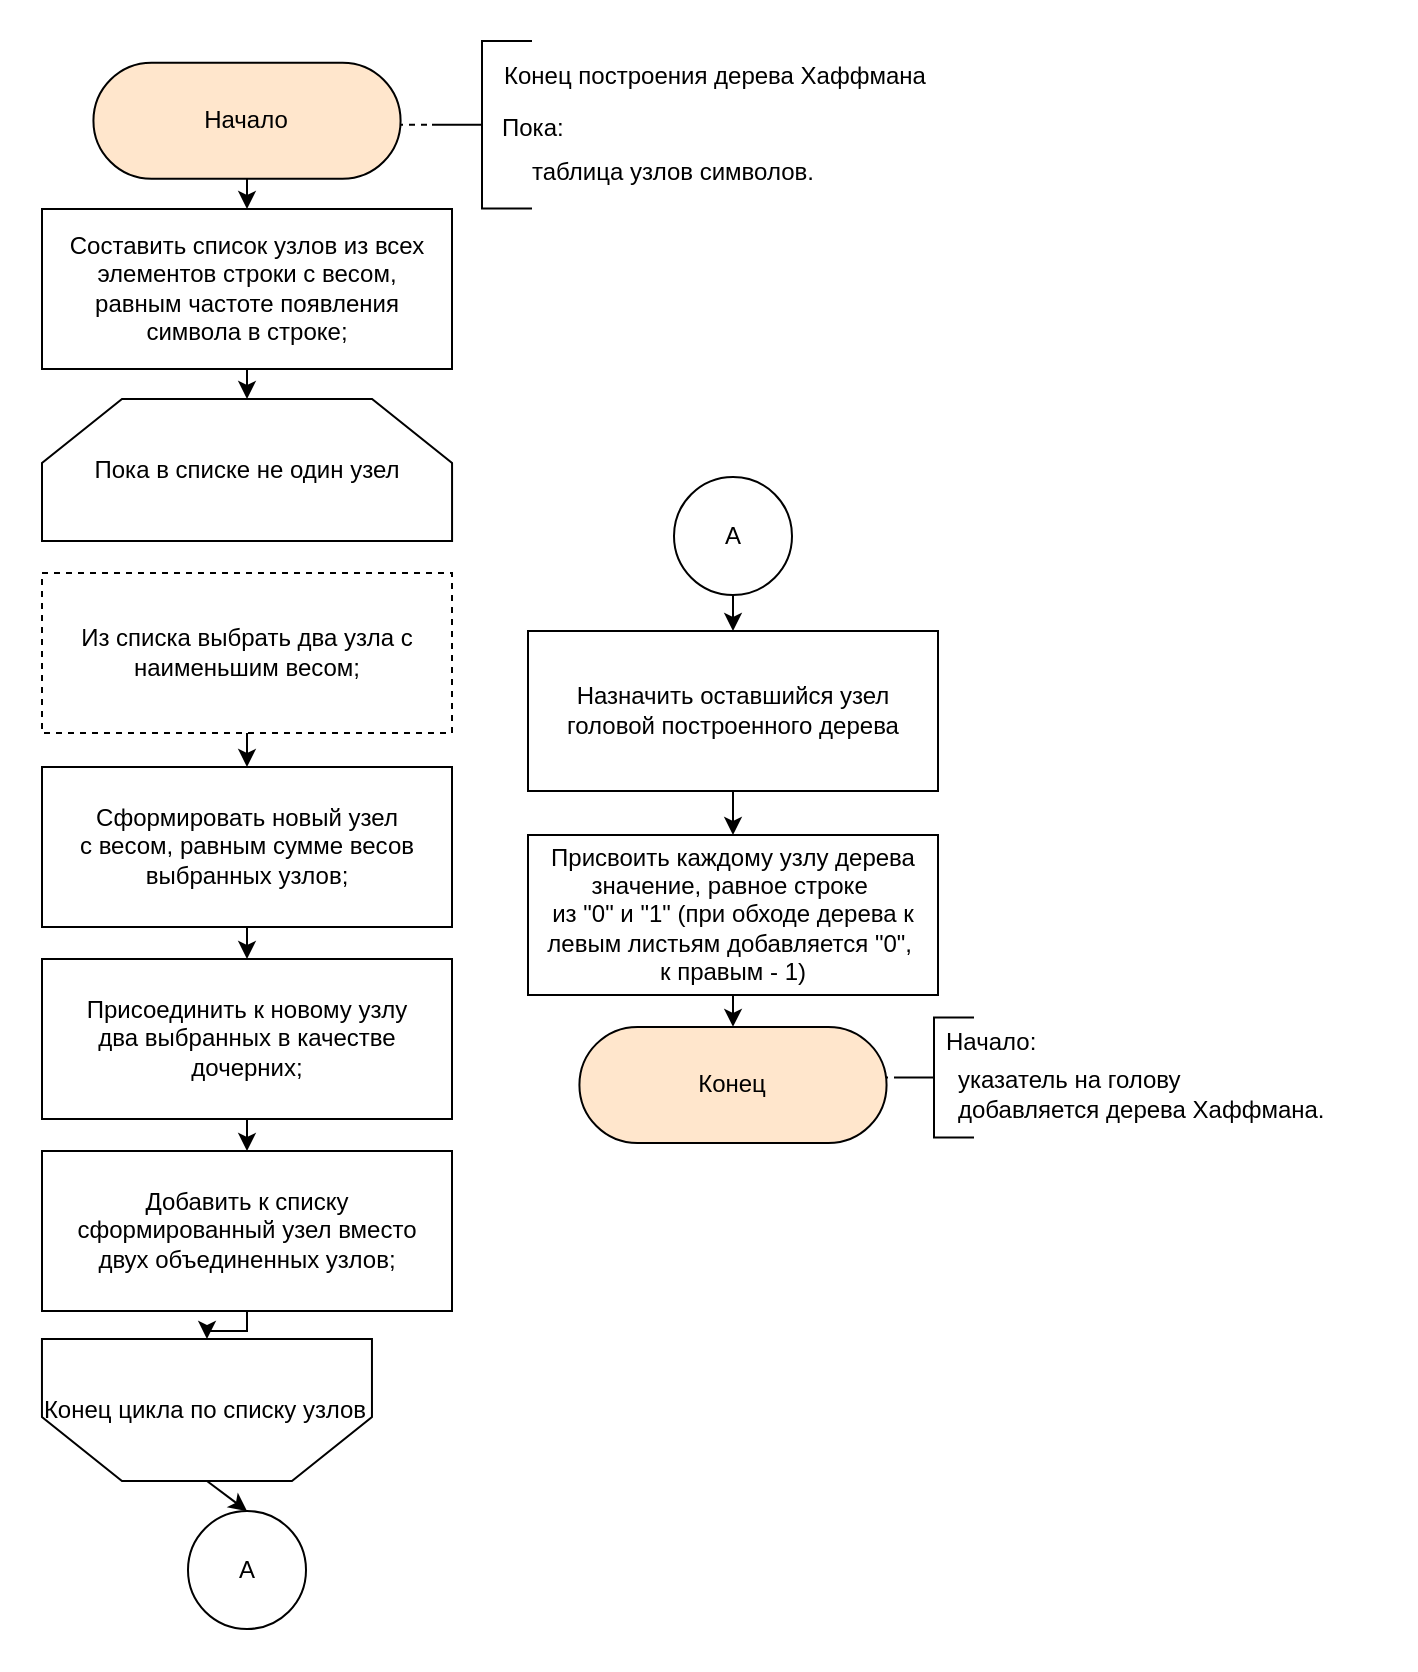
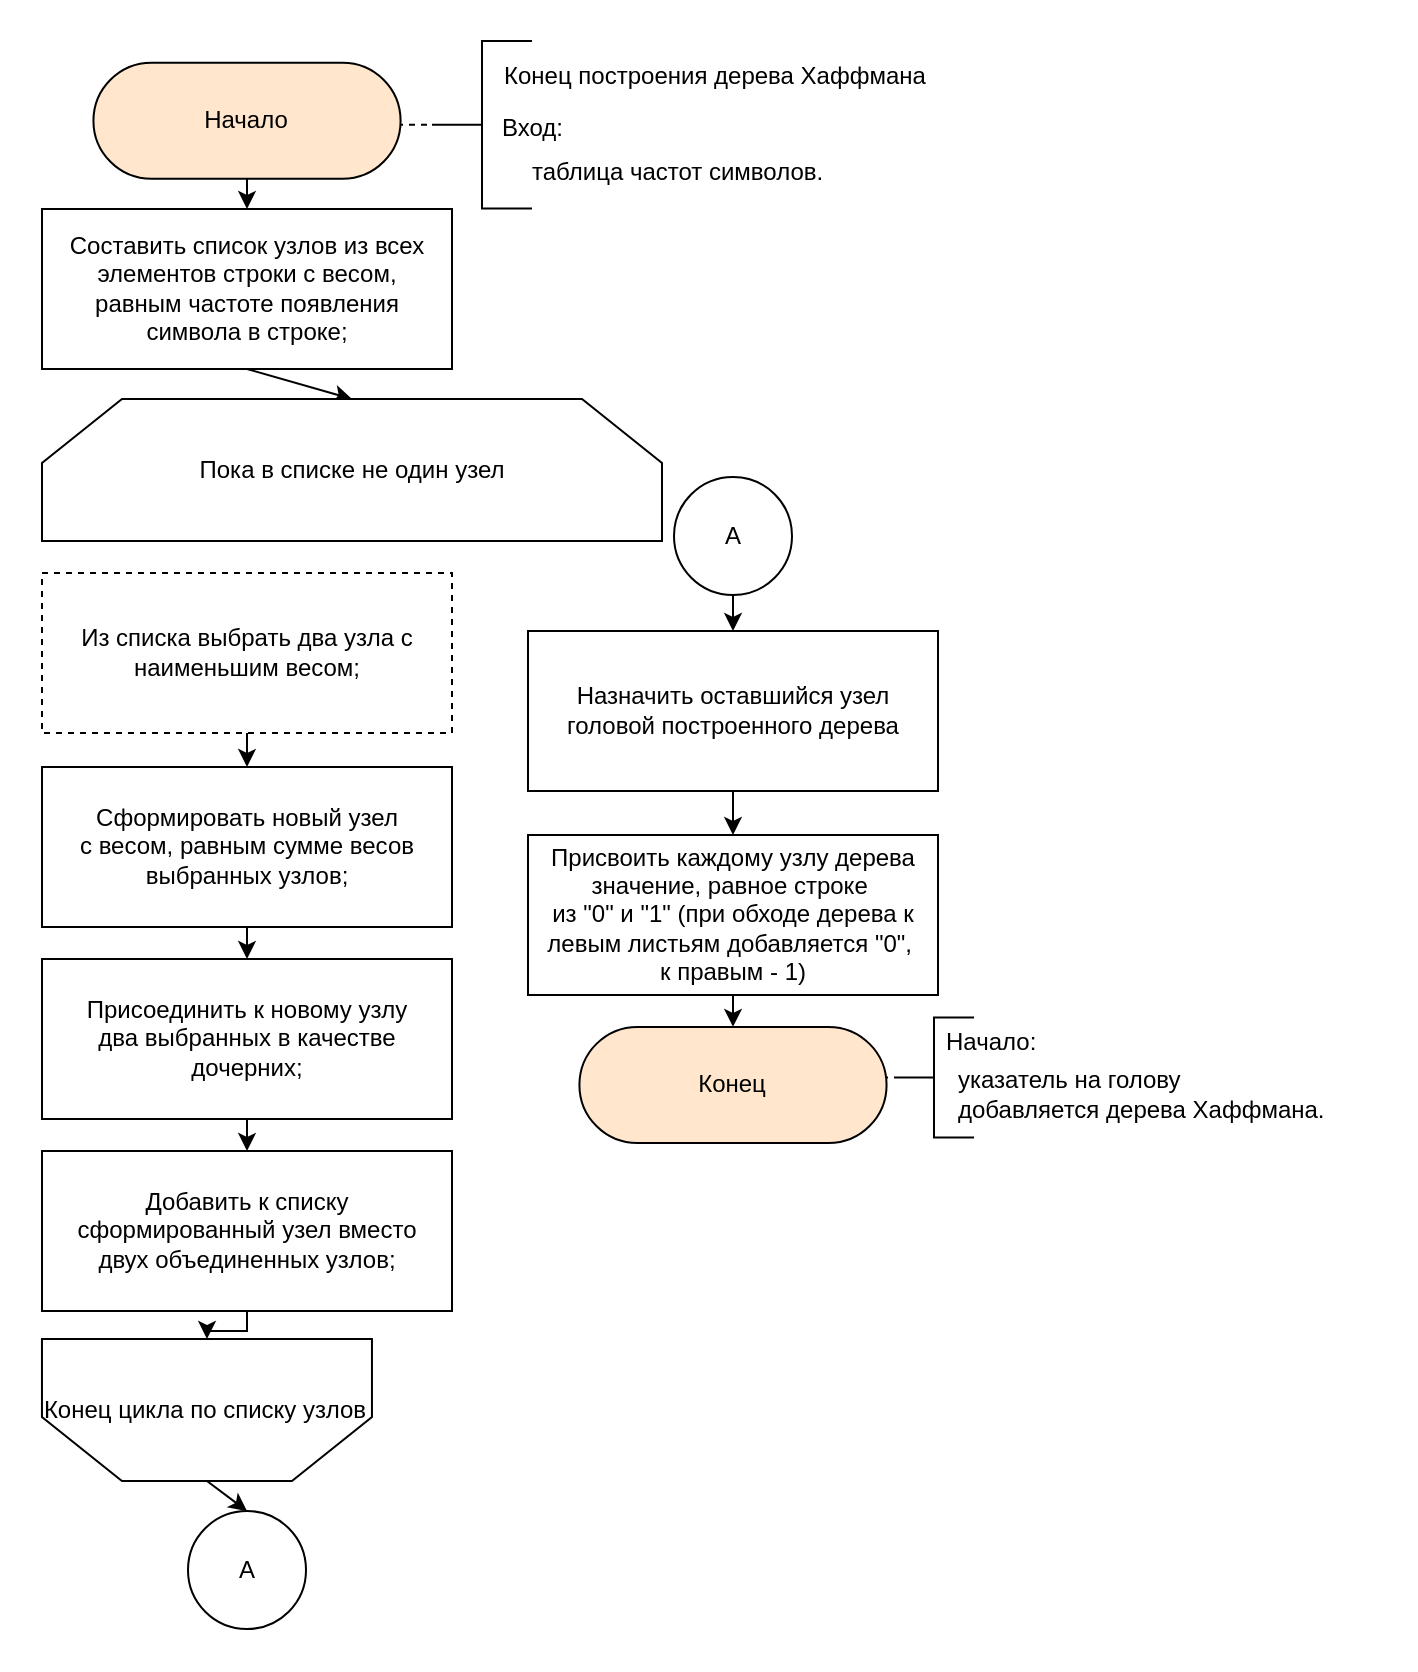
(533, 129) -> (533, 129)
(678, 173) -> (685, 173)
(247, 470) -> (352, 470)
